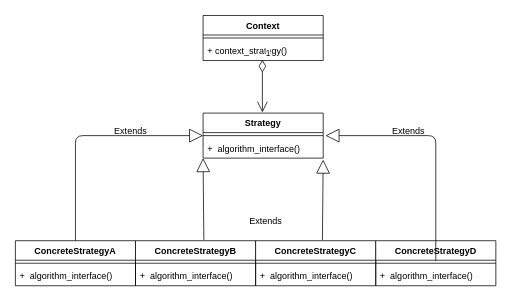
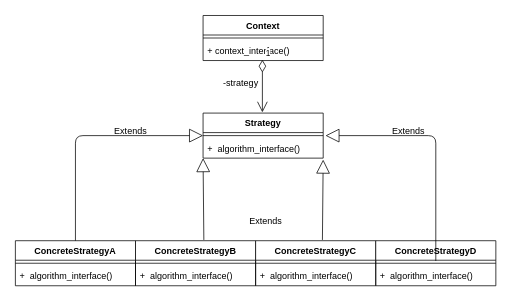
(256, 51) -> (258, 51)
none -> (240, 83)
